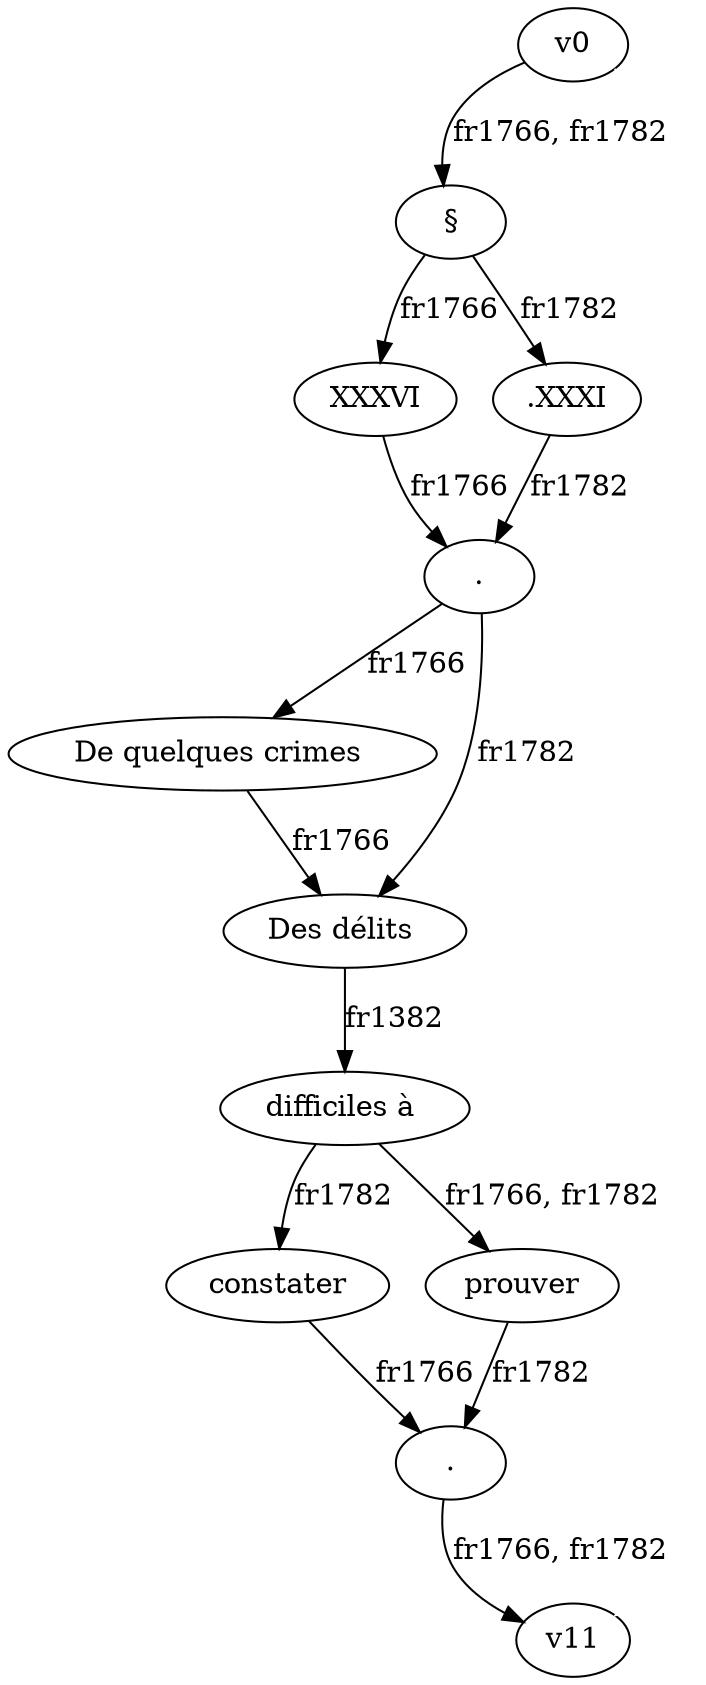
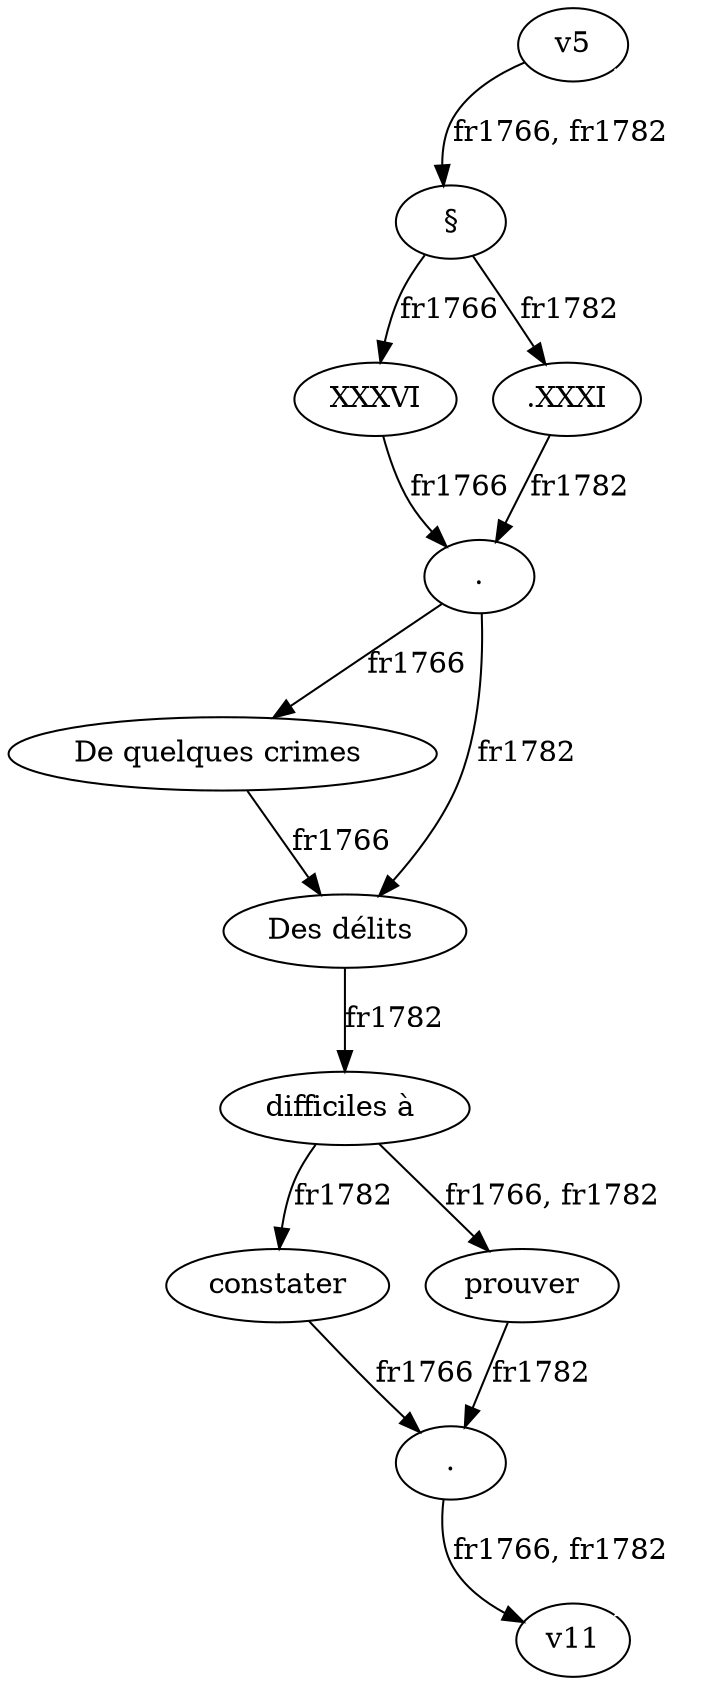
(573, 45) -> (573, 45)
(395, 1020) -> (395, 1020)
